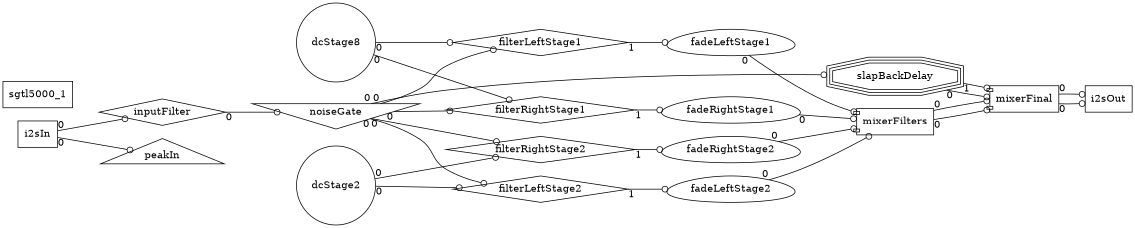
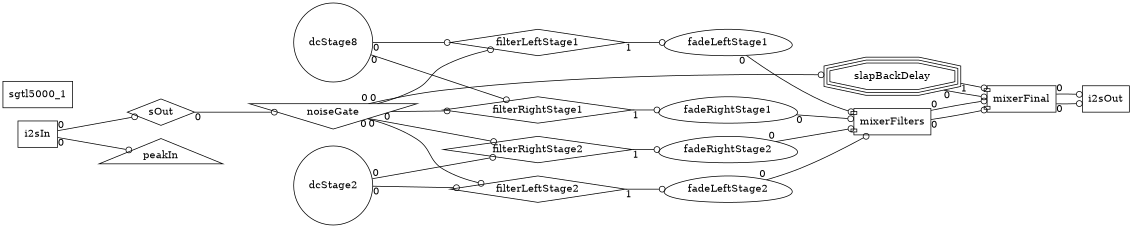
(162, 112) -> (161, 112)
